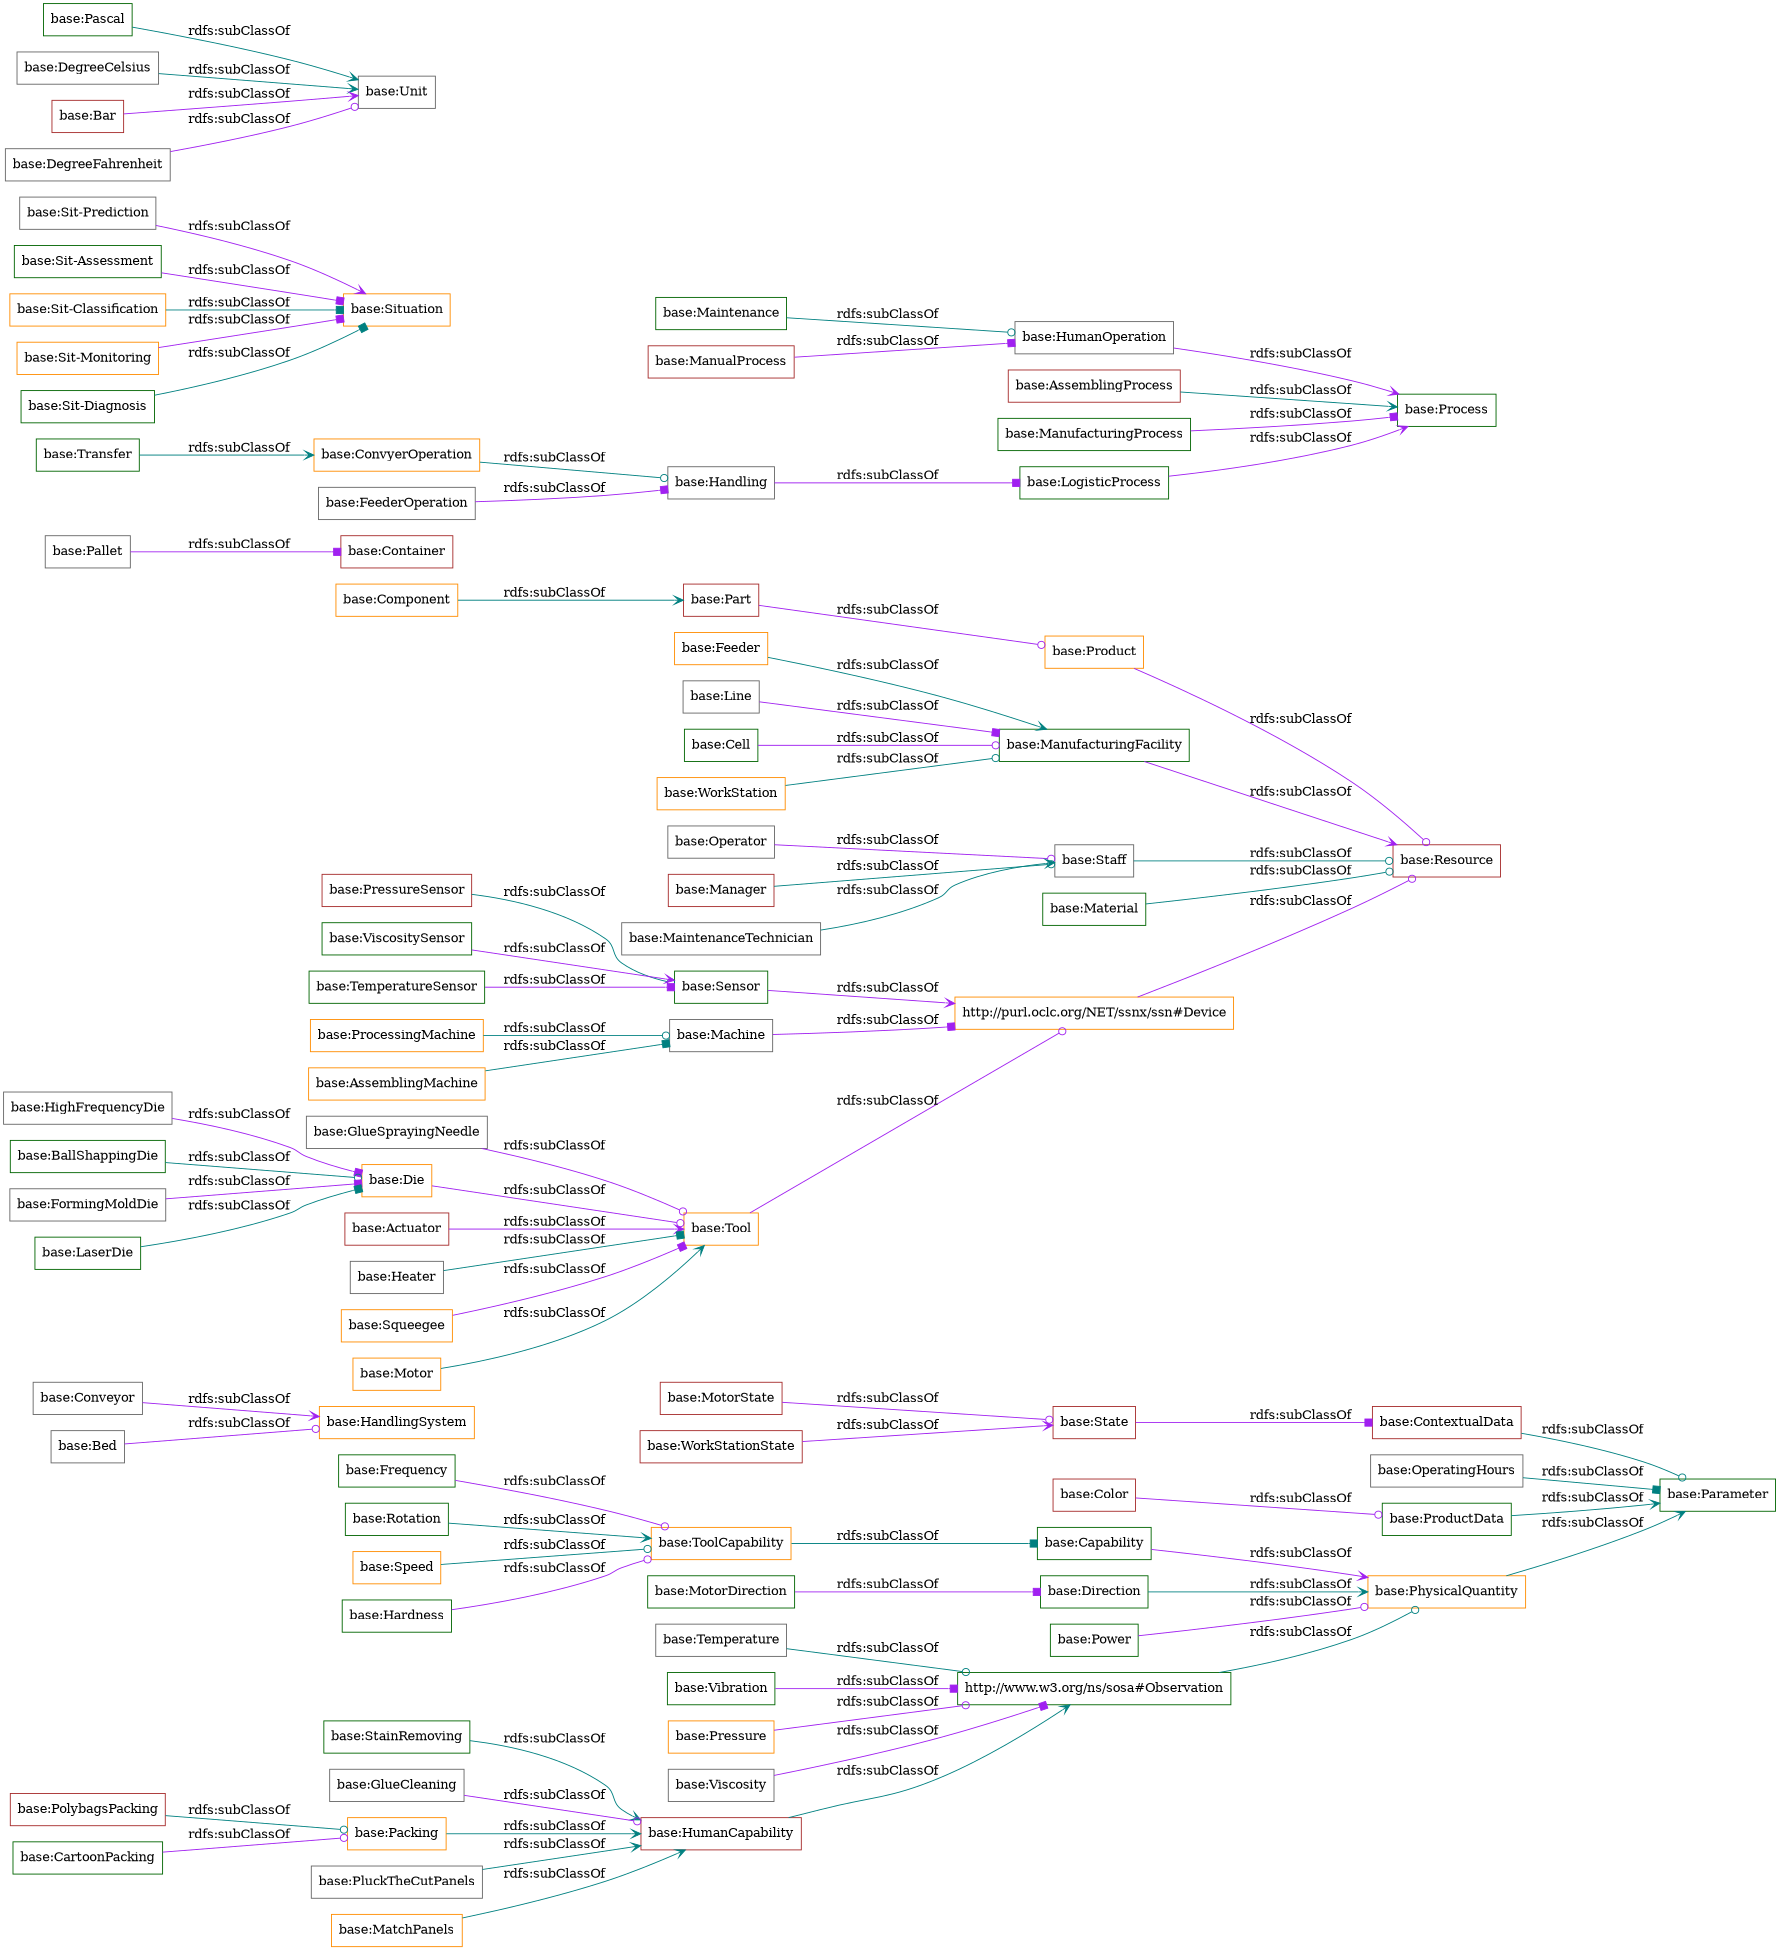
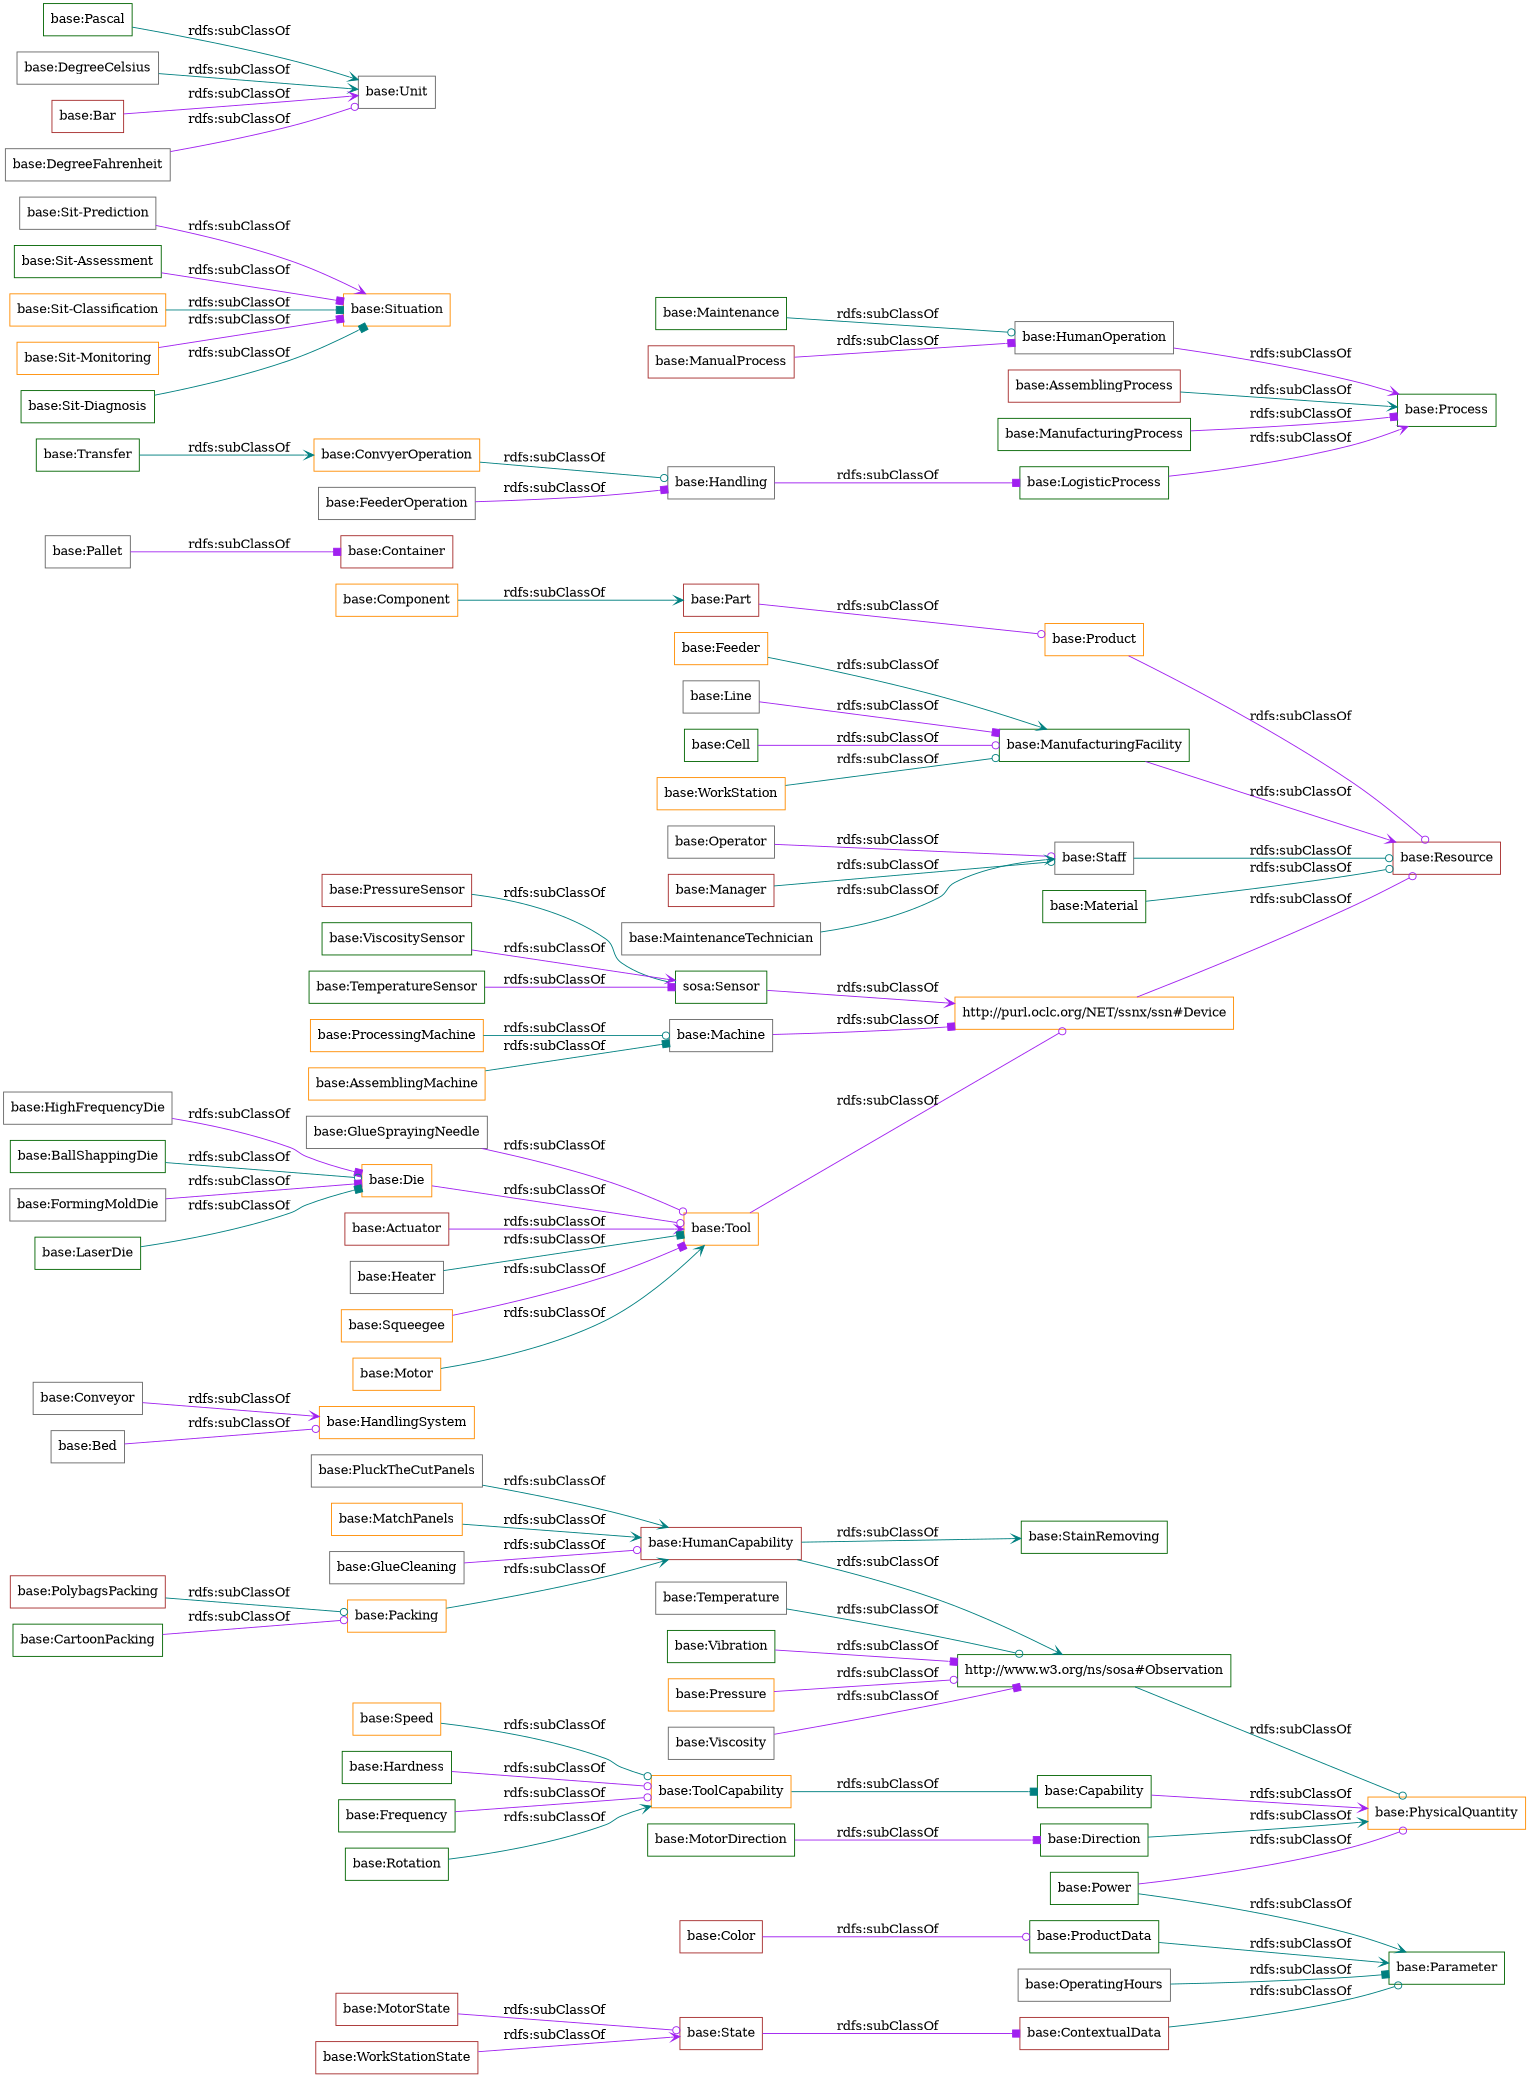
(721, 987) -> (721, 987)
(1593, 1549) -> (1269, 1915)
(560, 1762) -> (907, 1540)
